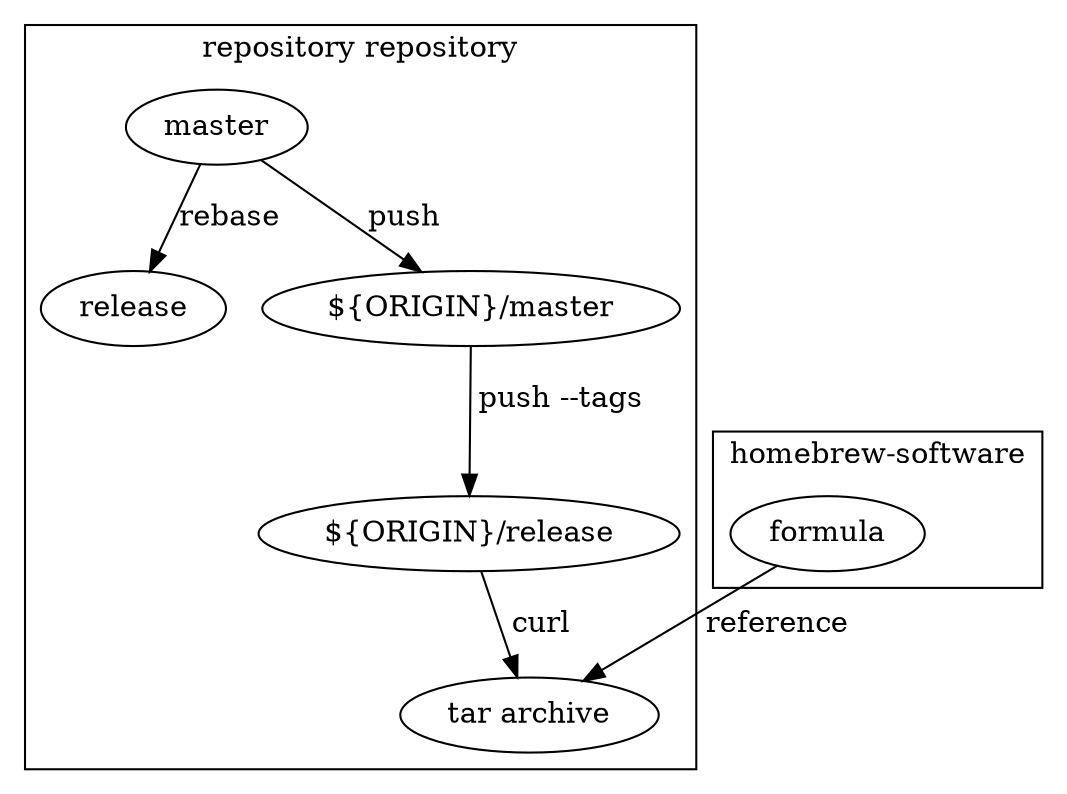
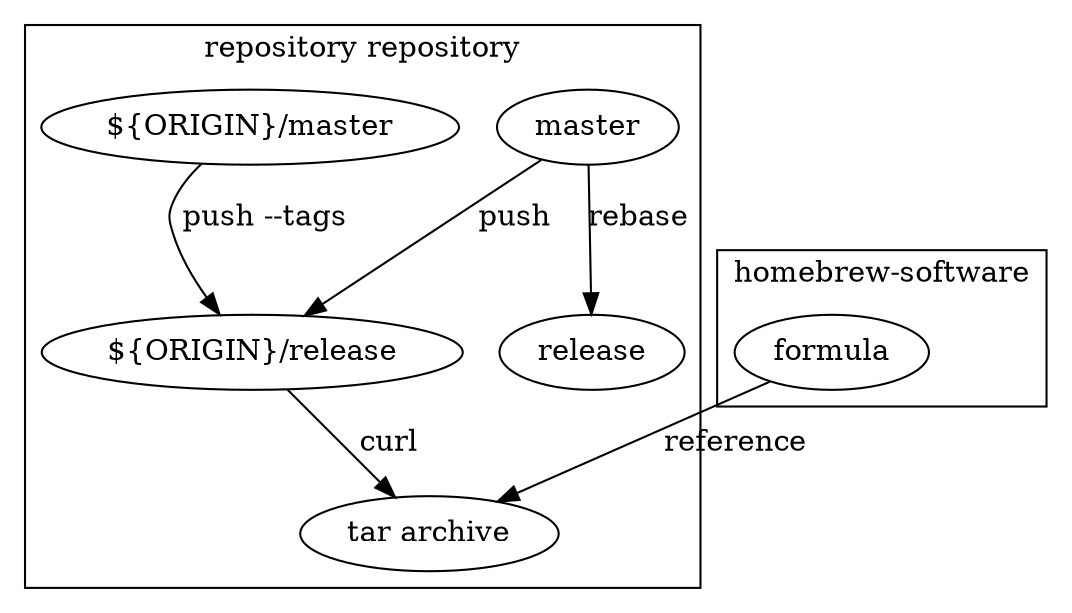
(333, 210) -> (432, 232)
